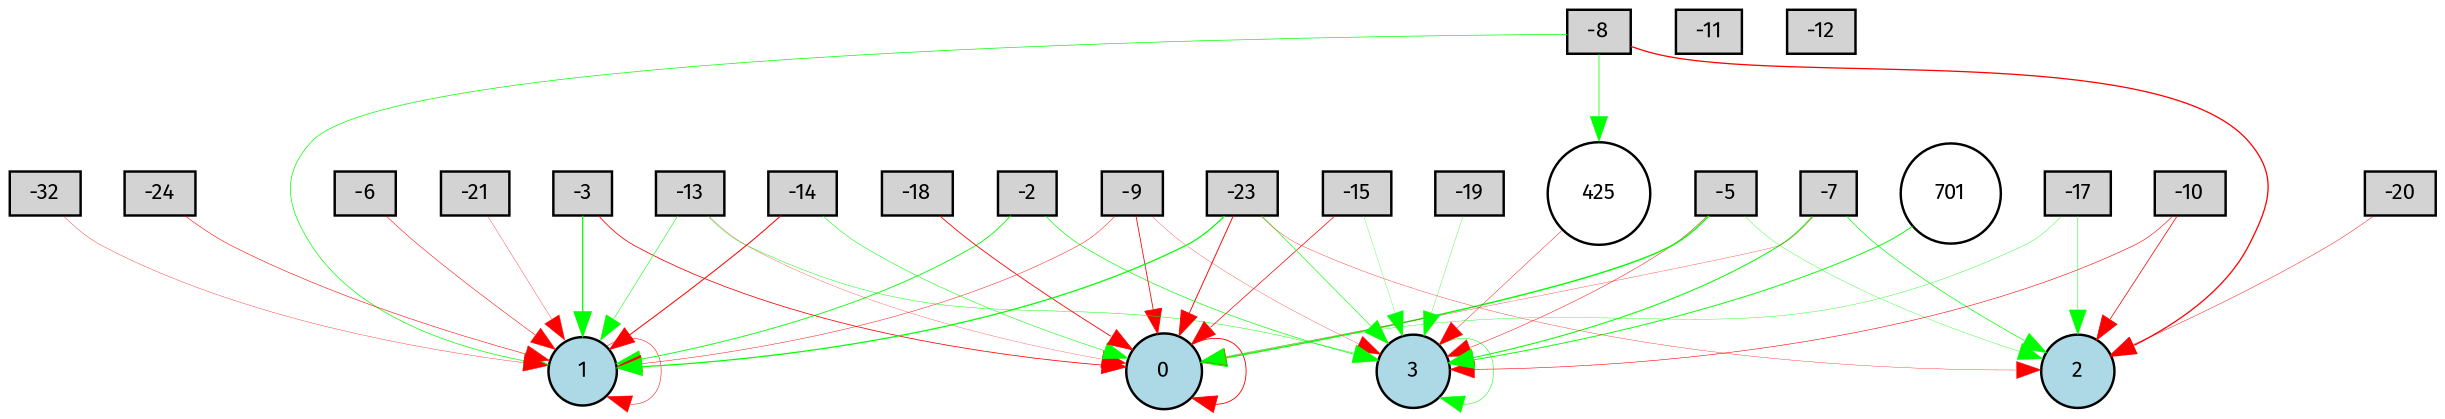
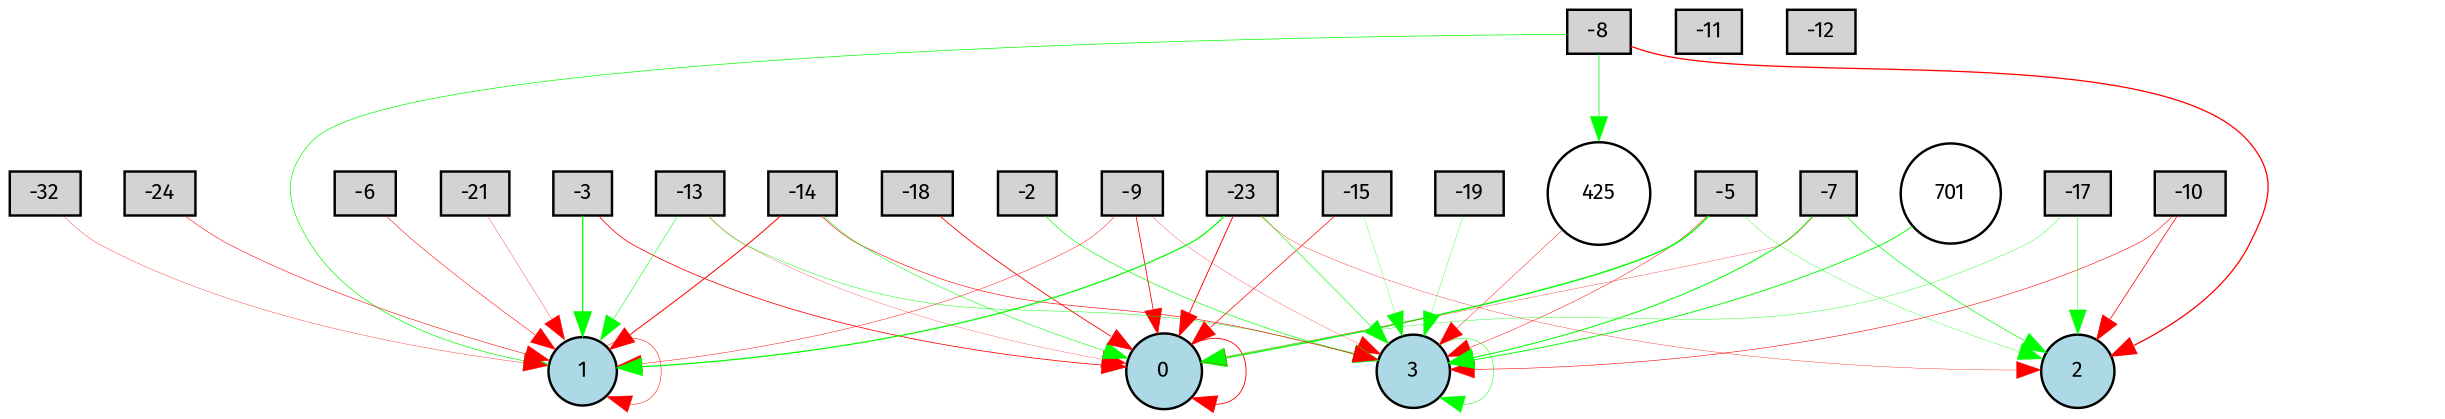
(2400, 194) -> none
none -> (1080, 306)
(787, 324) -> none
